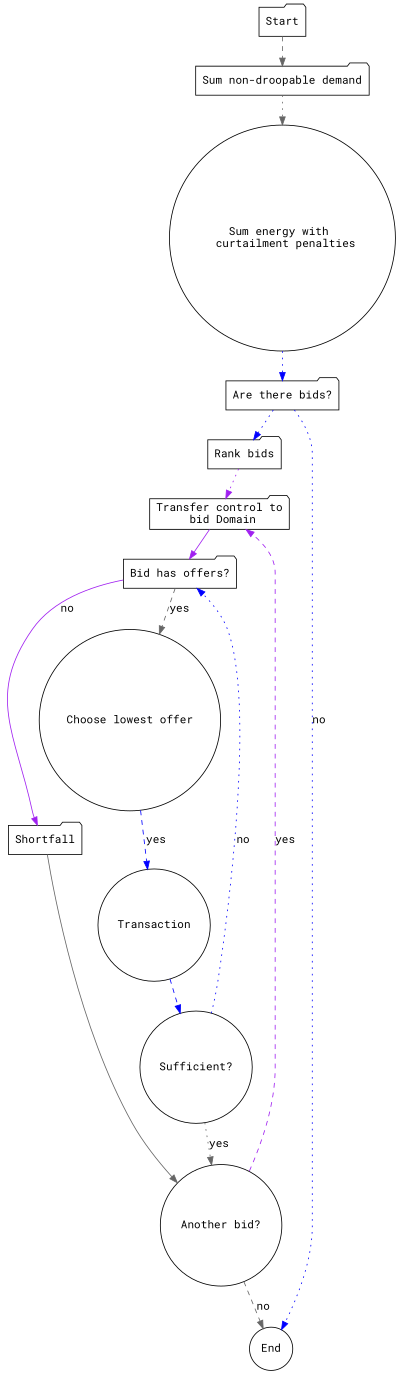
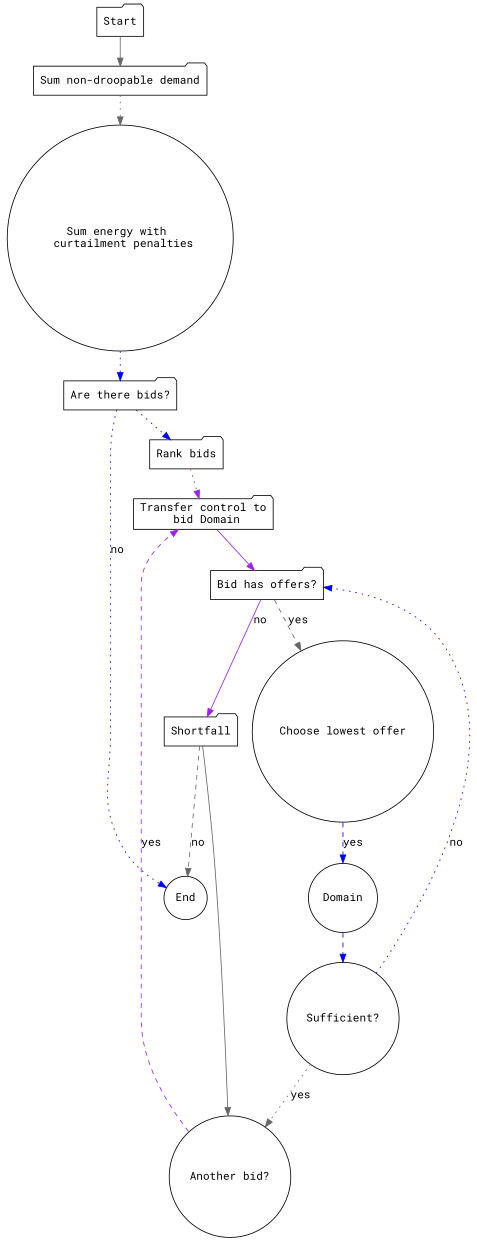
(282, 47) -> (120, 47)
(154, 925) -> (343, 898)
(252, 1301) -> (194, 807)
